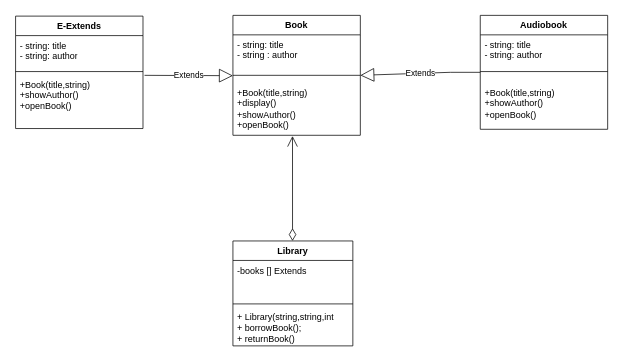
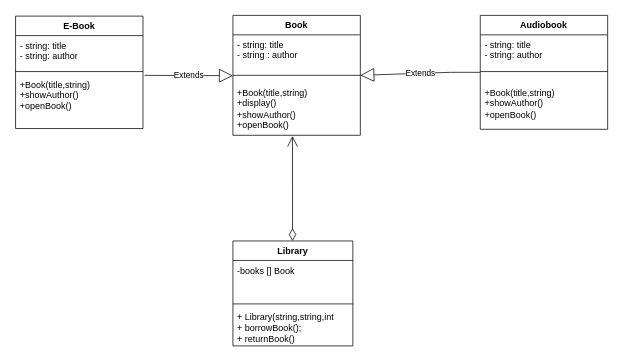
(79, 27) -> (79, 27)
(278, 271) -> (270, 271)
